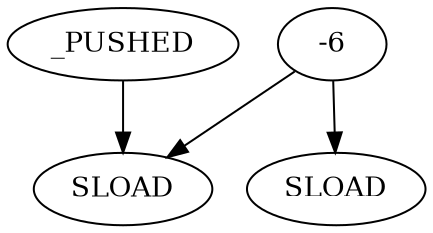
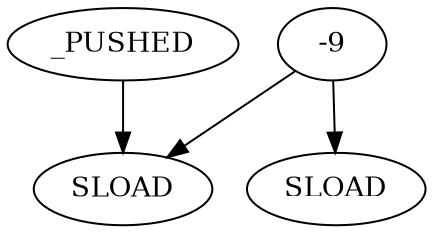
(332, 44) -> (332, 44)
